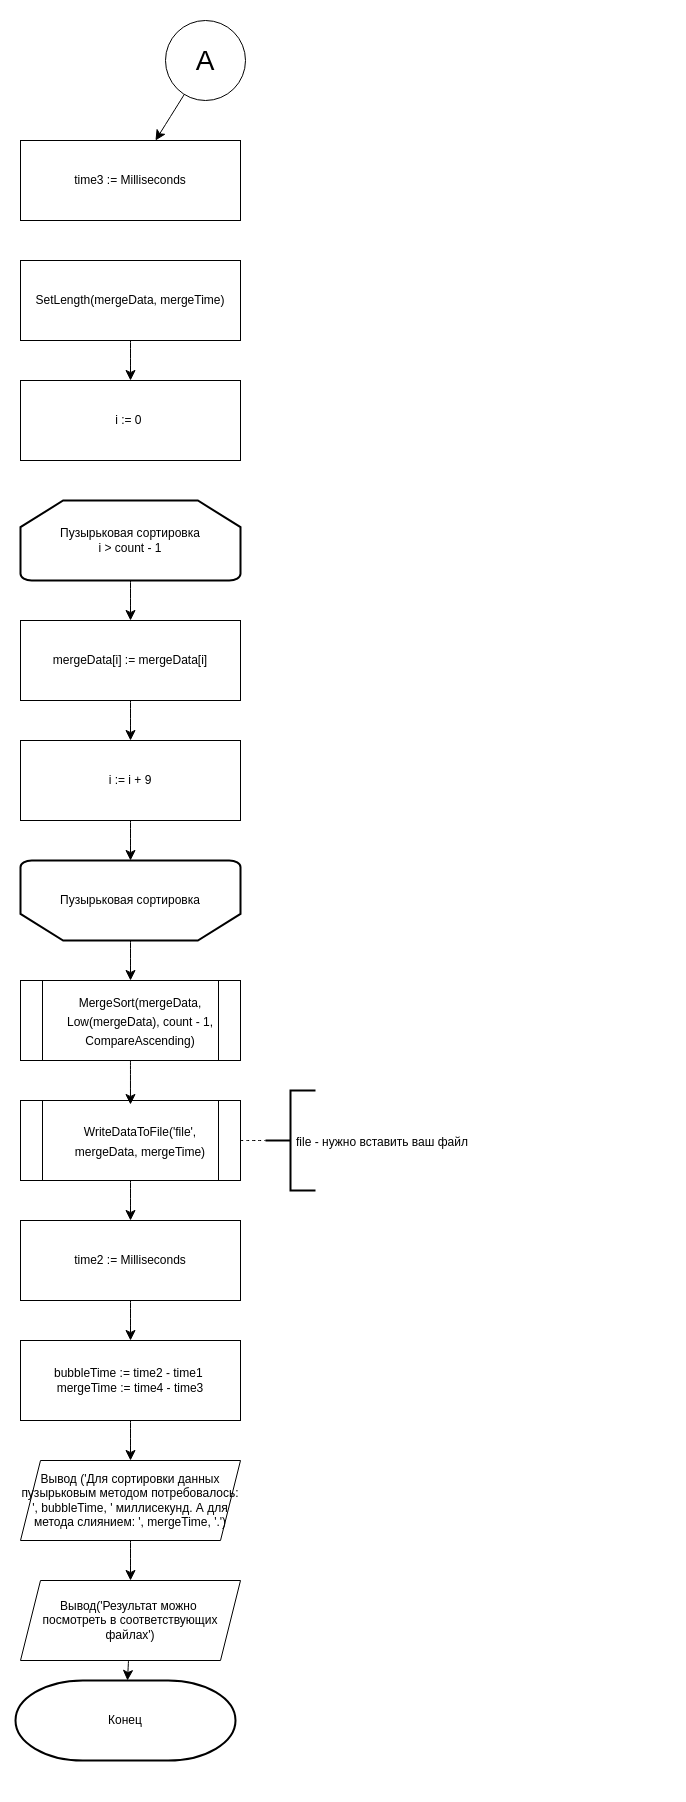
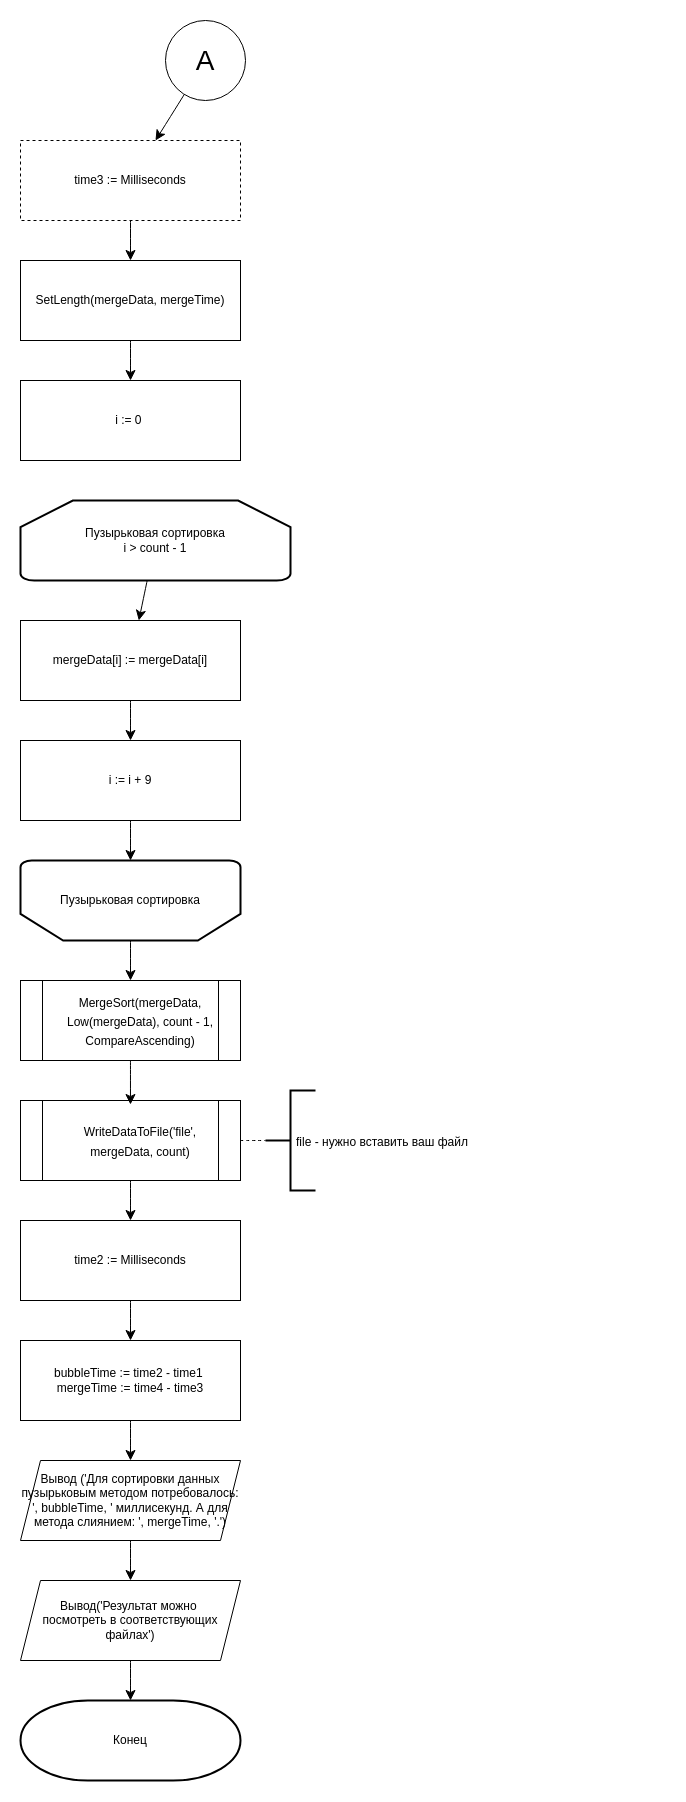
(131, 181) -> (131, 181)
none -> (131, 236)
(131, 541) -> (156, 541)
(141, 1141) -> (141, 1141)
(126, 1721) -> (131, 1741)
